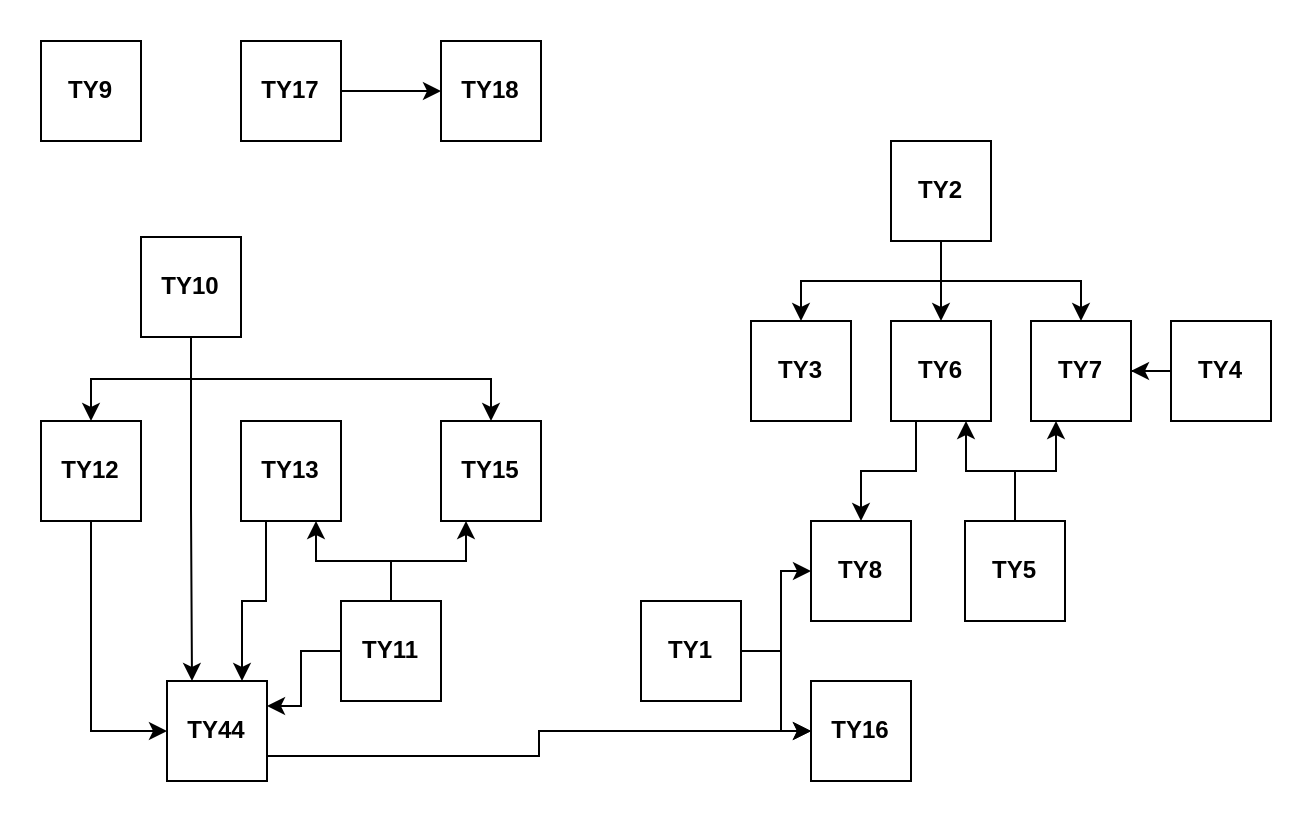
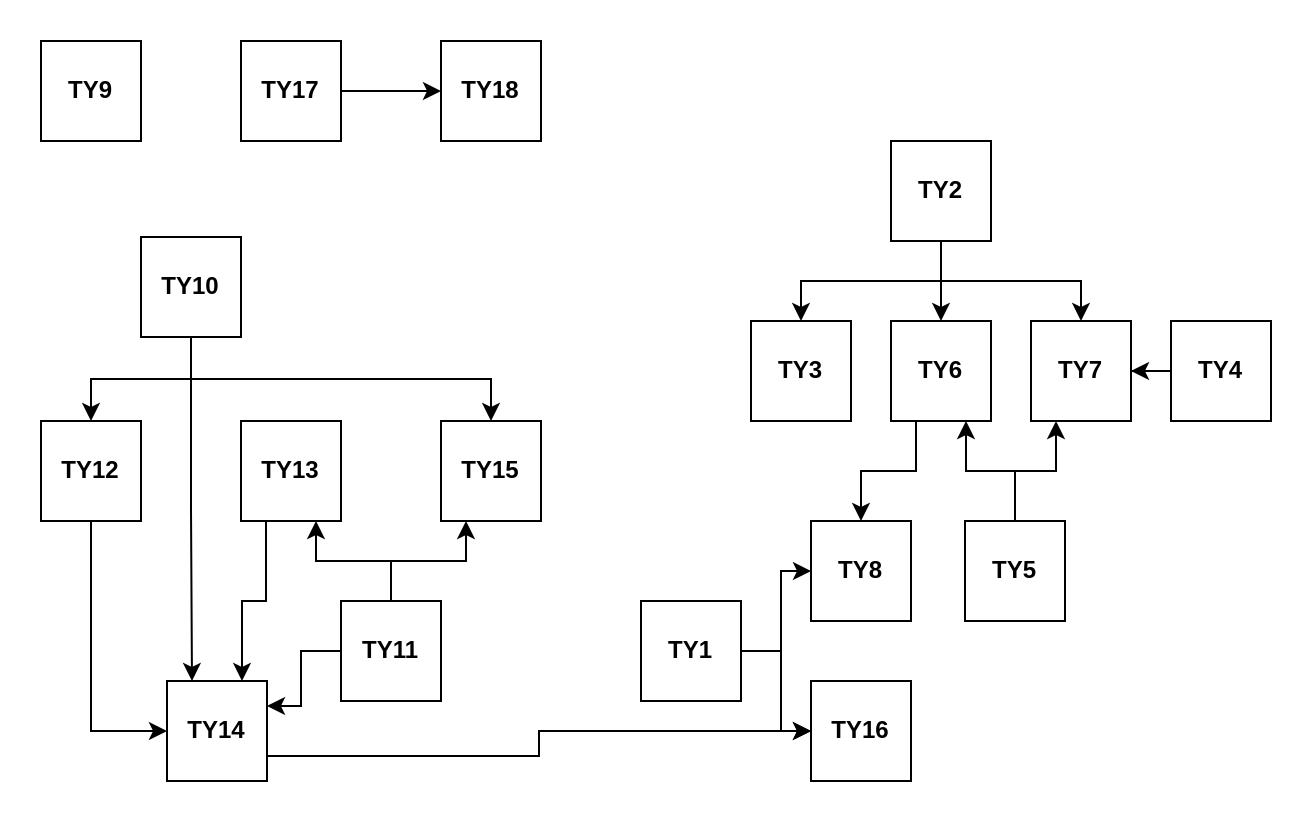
(217, 731) -> (217, 731)
